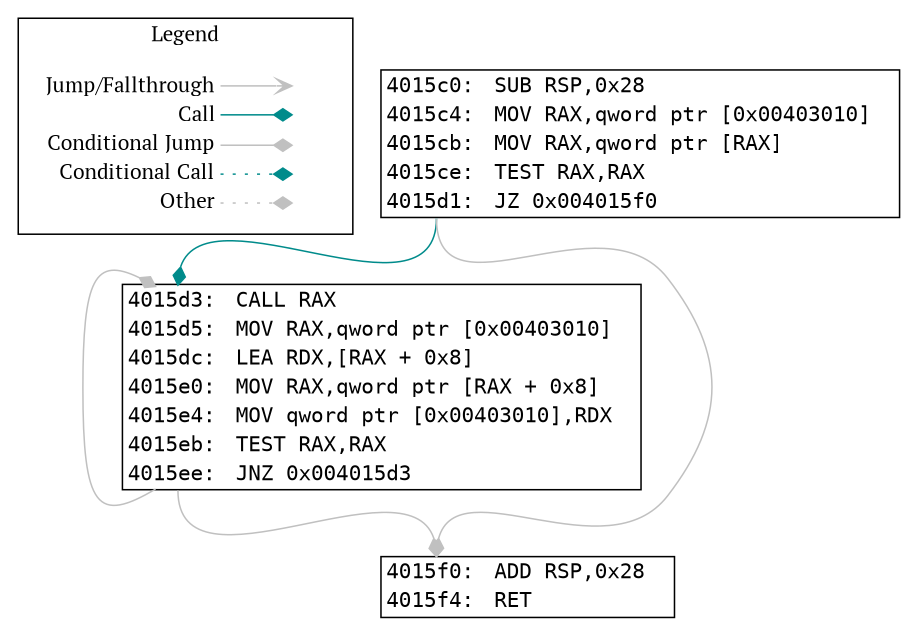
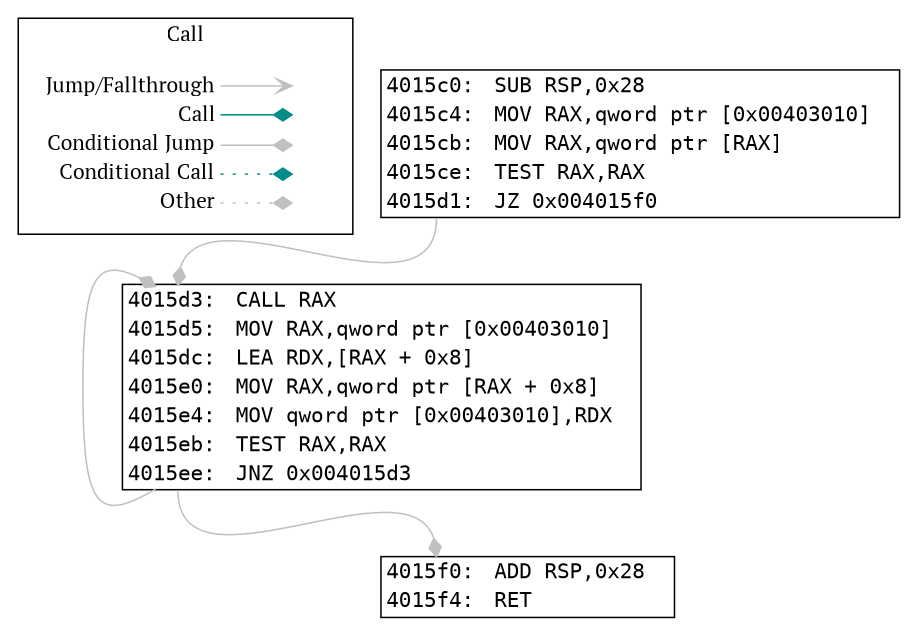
(186, 36) -> (186, 36)
(316, 254) -> (316, 254)
(711, 378) -> none
